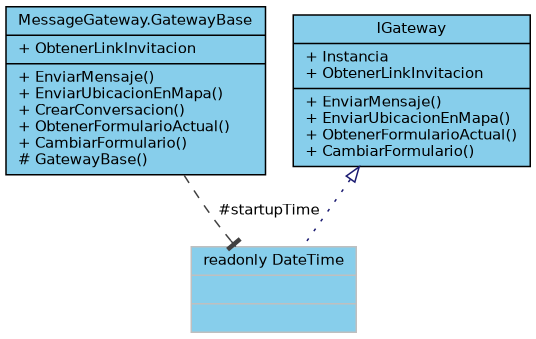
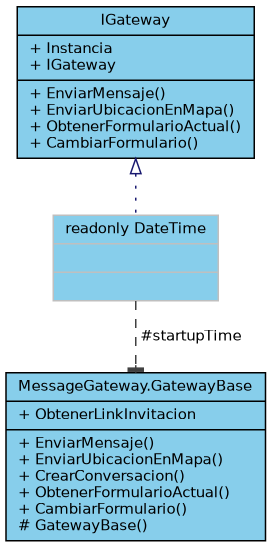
(394, 74) -> (73, 65)
(206, 209) -> (136, 333)
